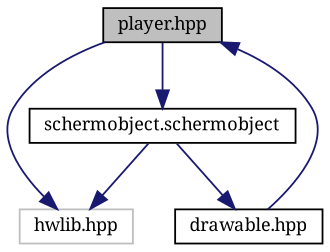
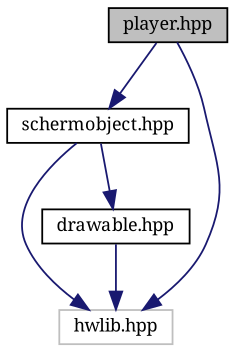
(316, 119) -> (116, 268)
(163, 126) -> (98, 126)
